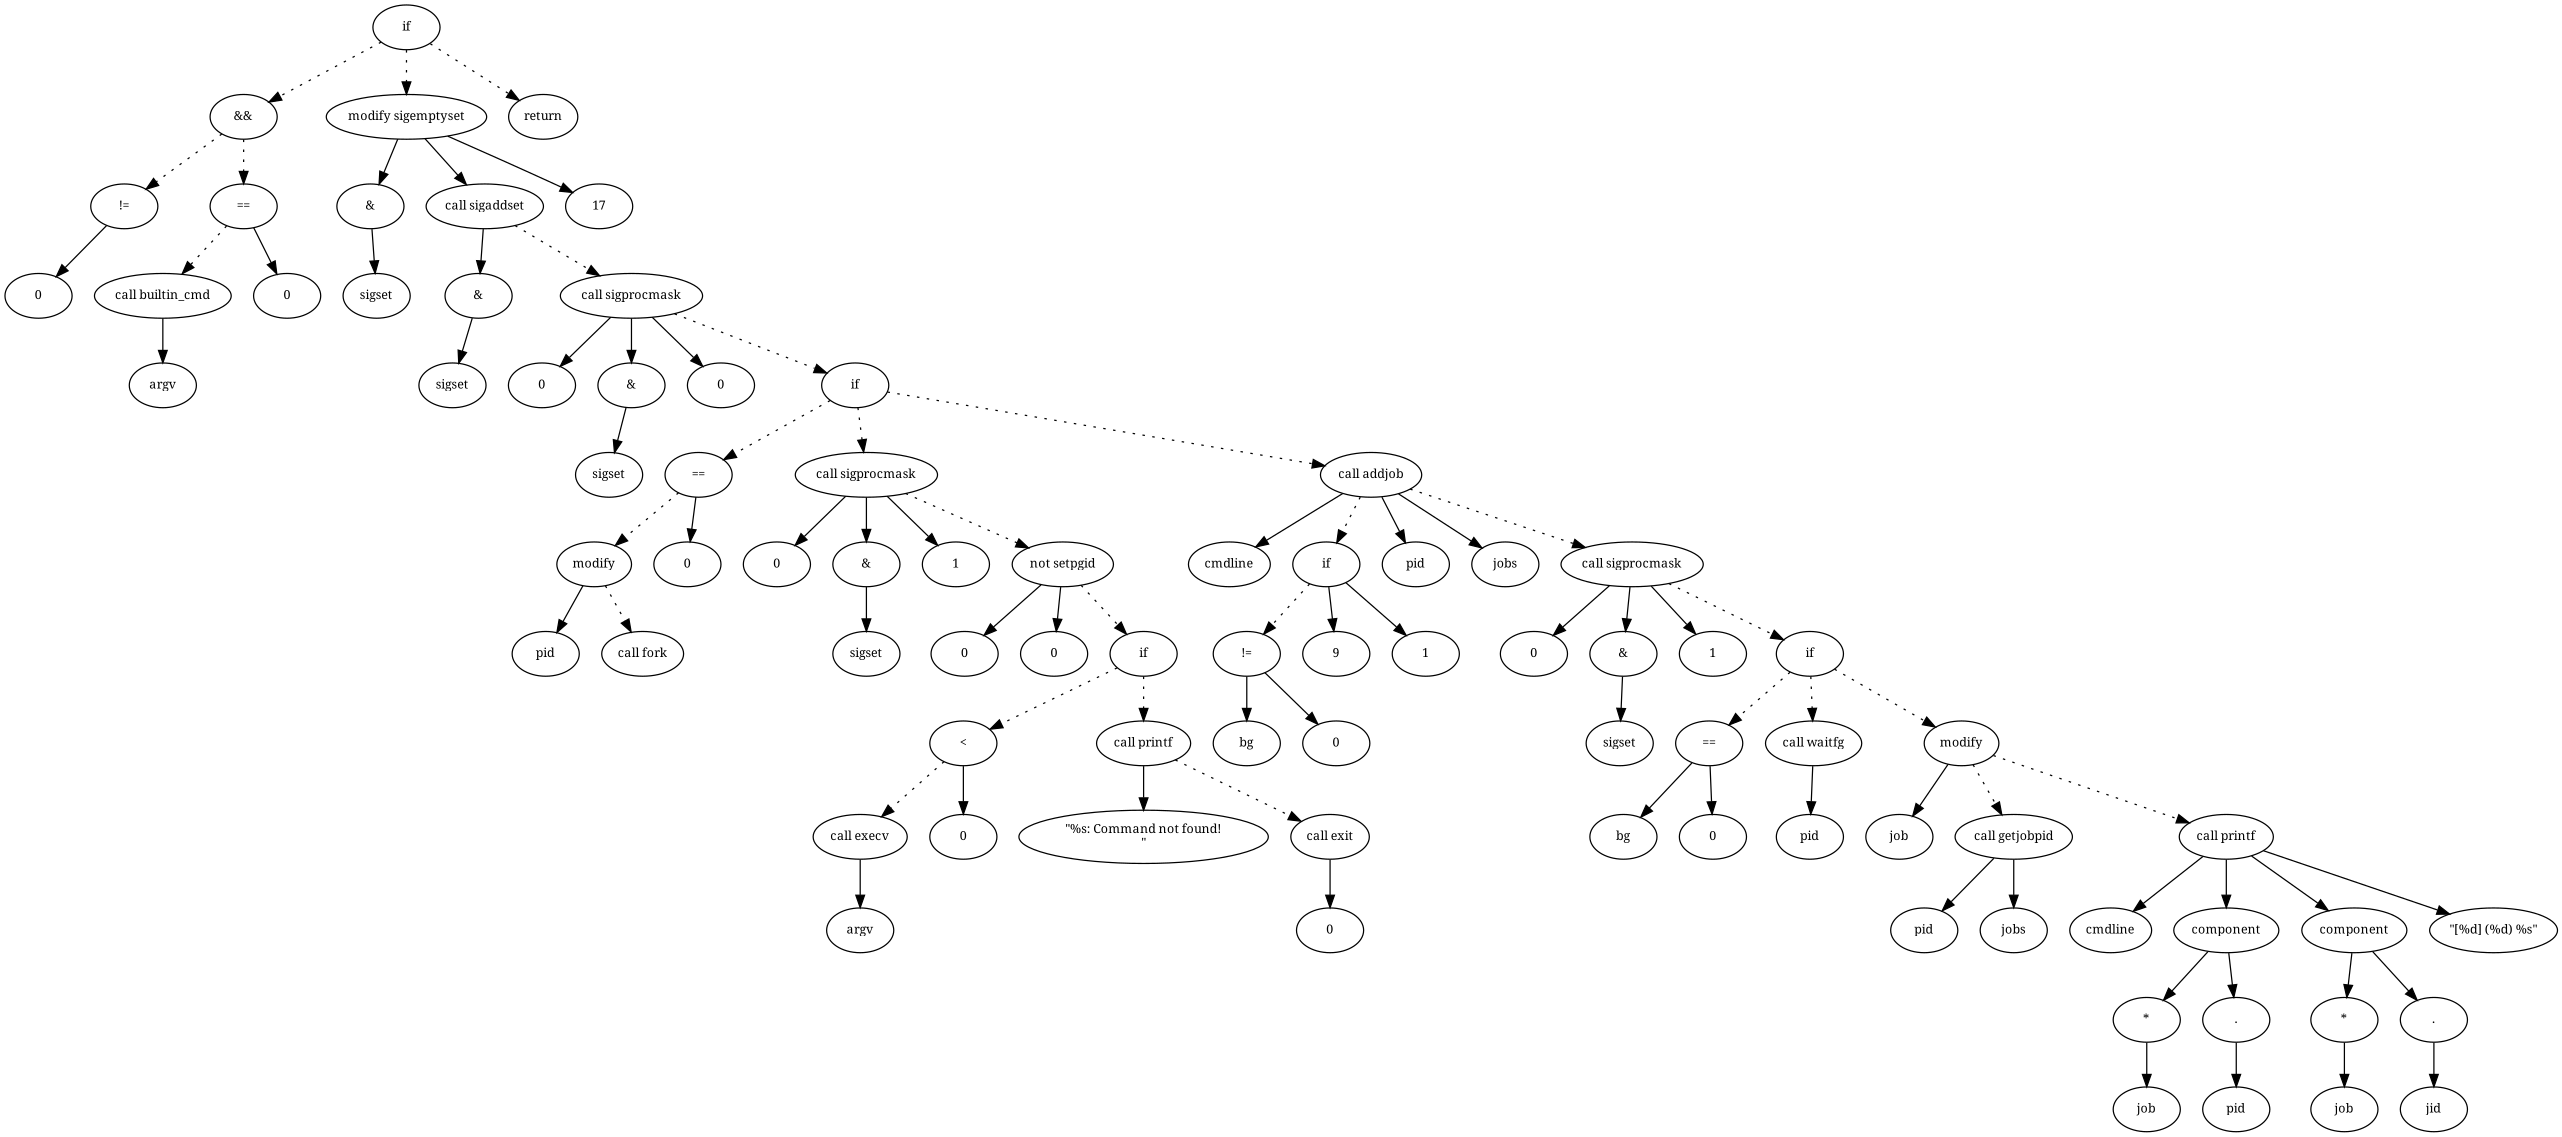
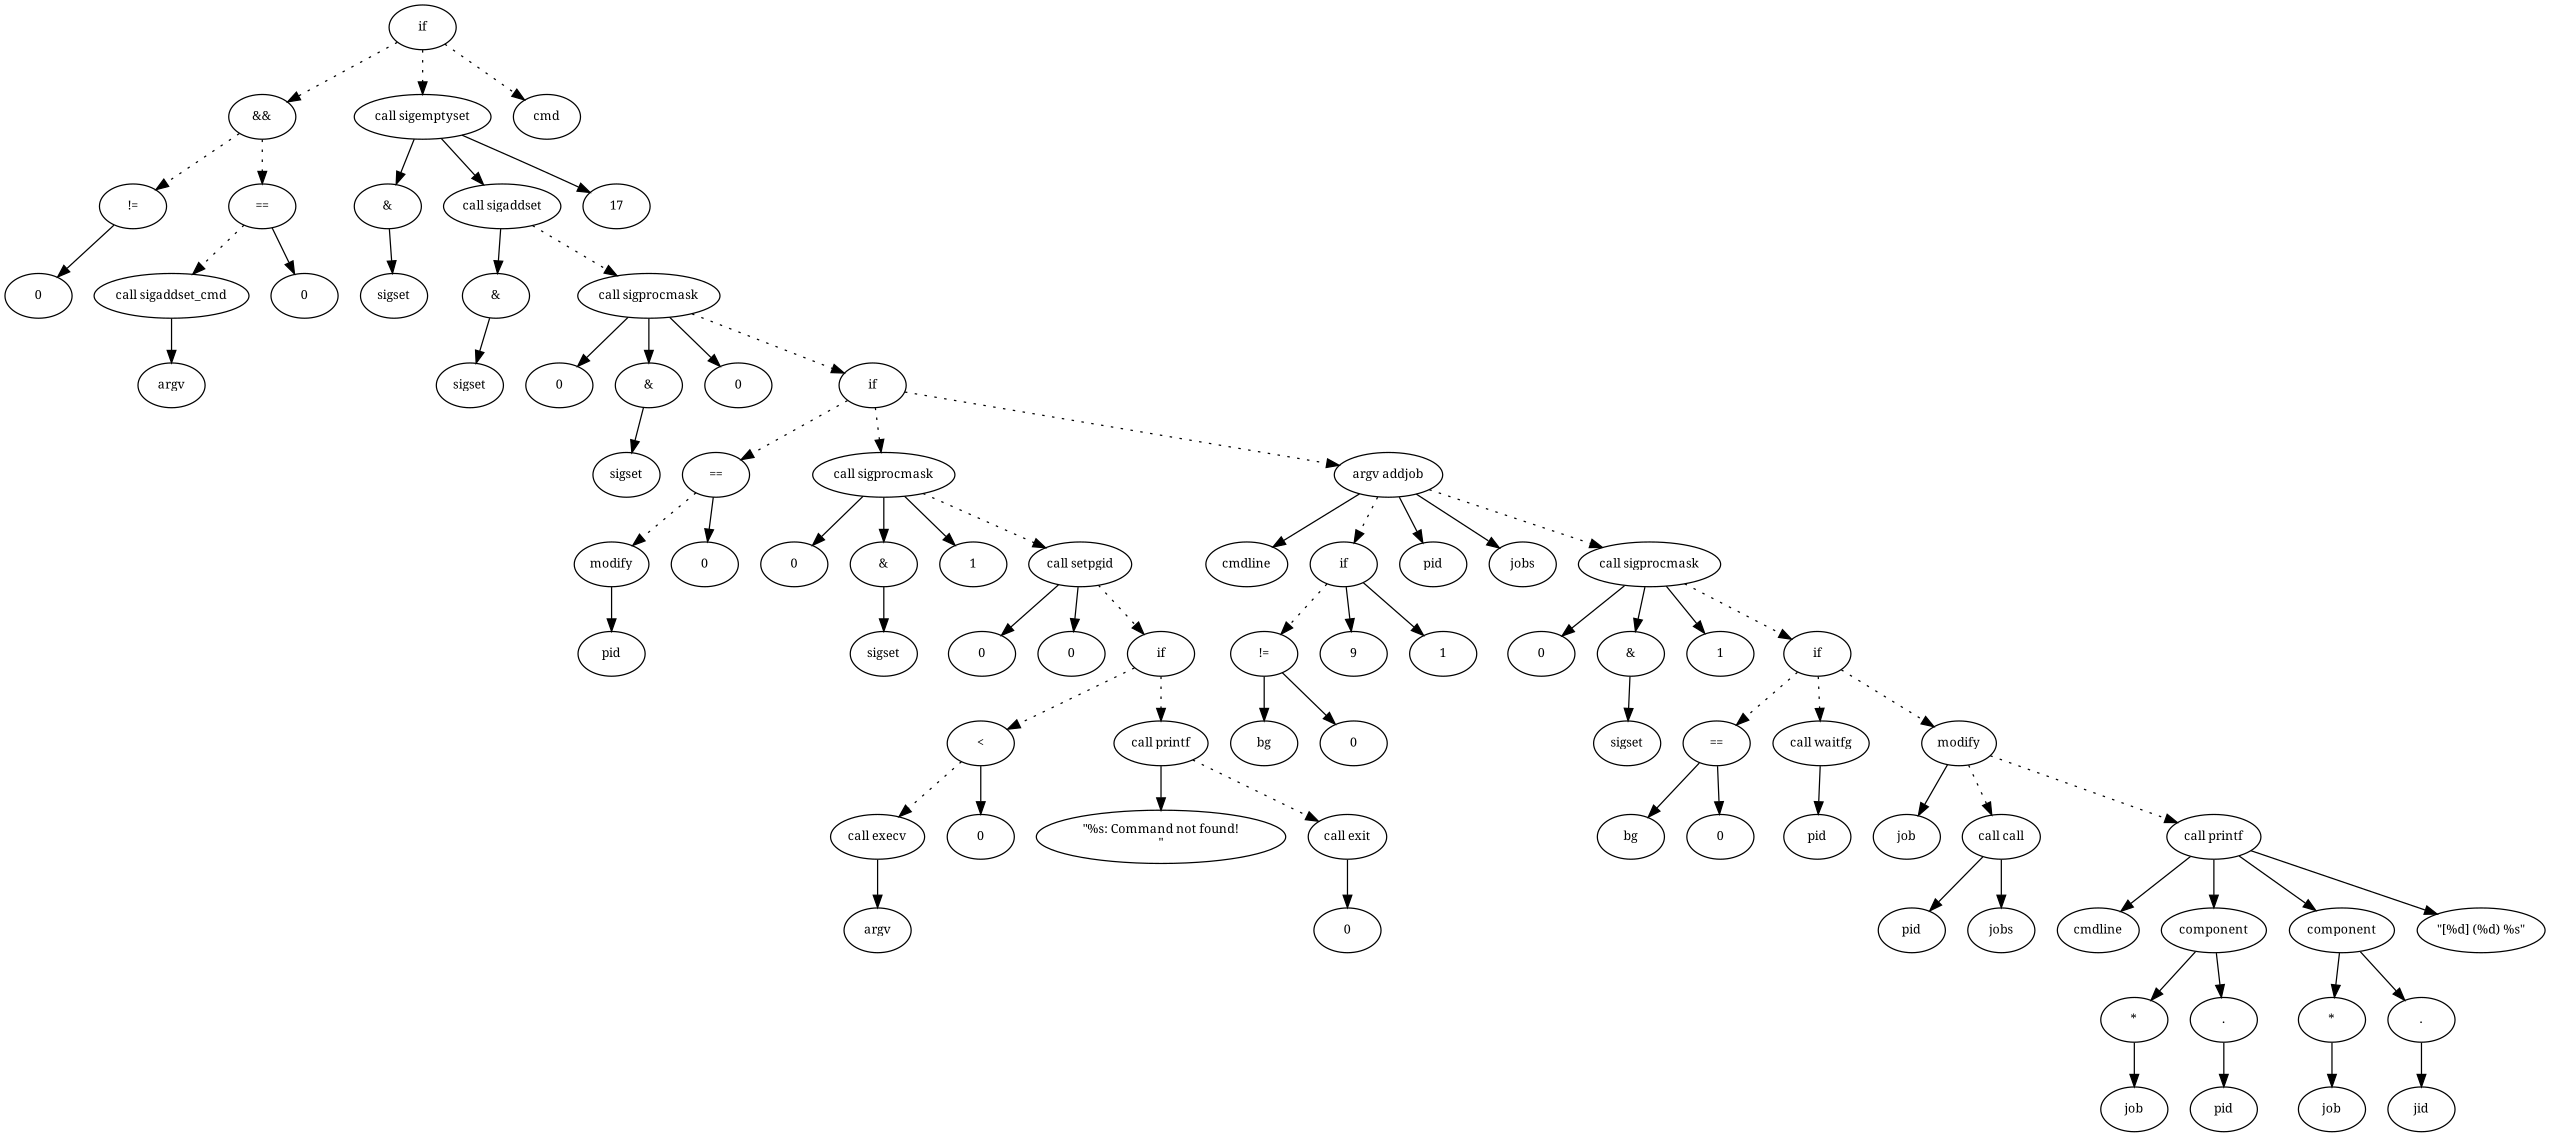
(406, 117) -> (423, 117)
(543, 117) -> (547, 117)
(163, 296) -> (172, 296)
(1371, 475) -> (1388, 475)
(1063, 564) -> (1080, 564)
(643, 654) -> none
(2014, 837) -> (2001, 837)
